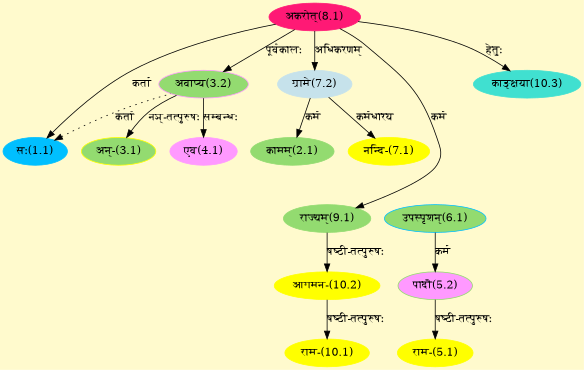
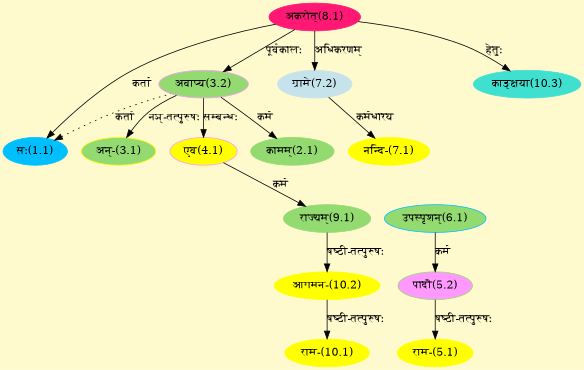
(305, 114) -> (246, 115)
(430, 121) -> (261, 183)
(204, 151) -> (204, 151)
